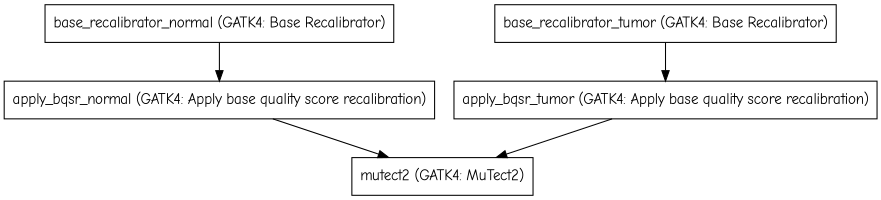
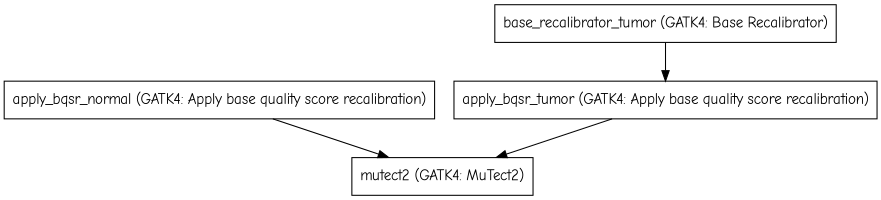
(219, 24) -> none
